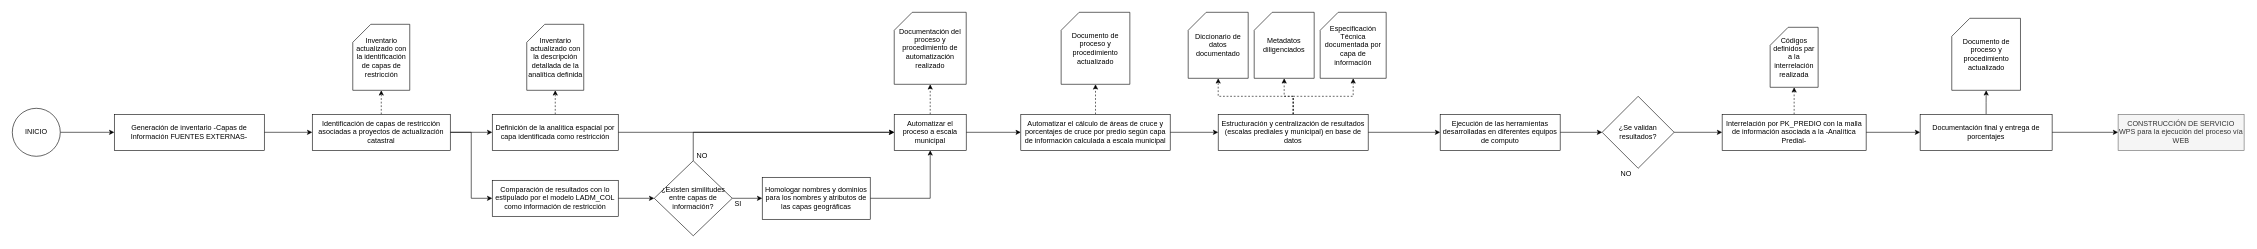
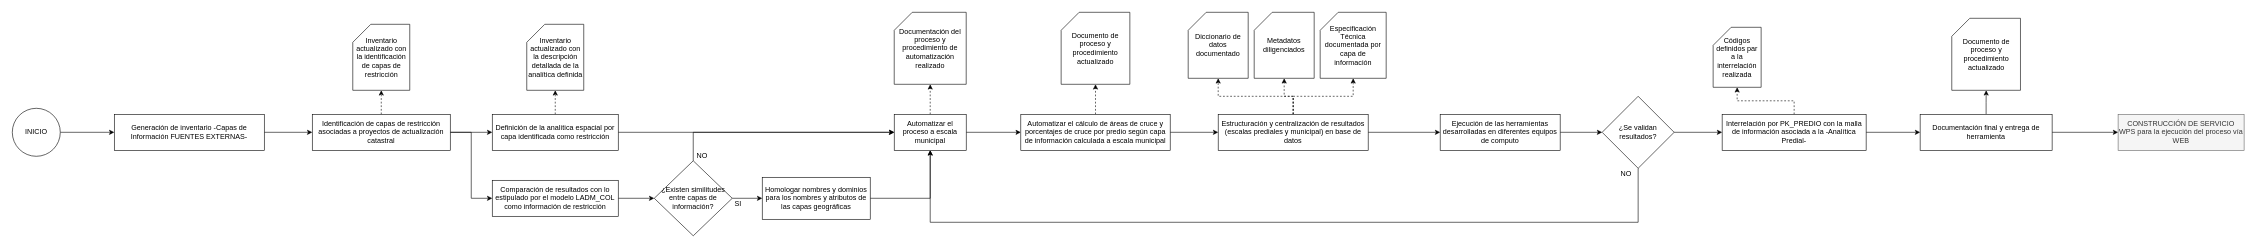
(1794, 57) -> (1737, 57)
(1986, 132) -> (1986, 132)
none -> (1300, 222)
